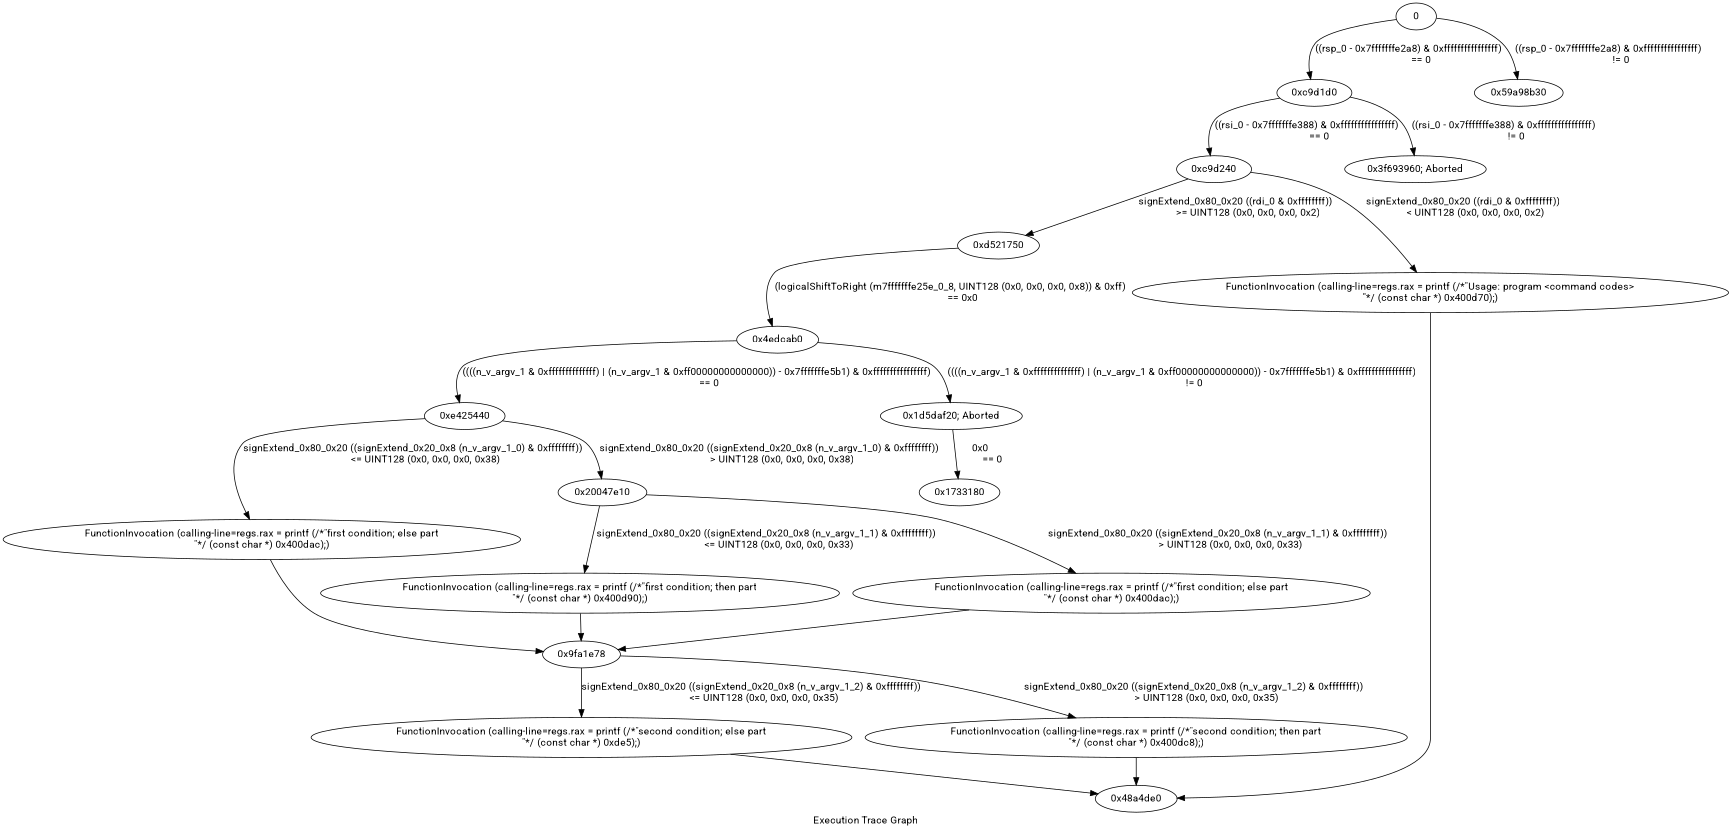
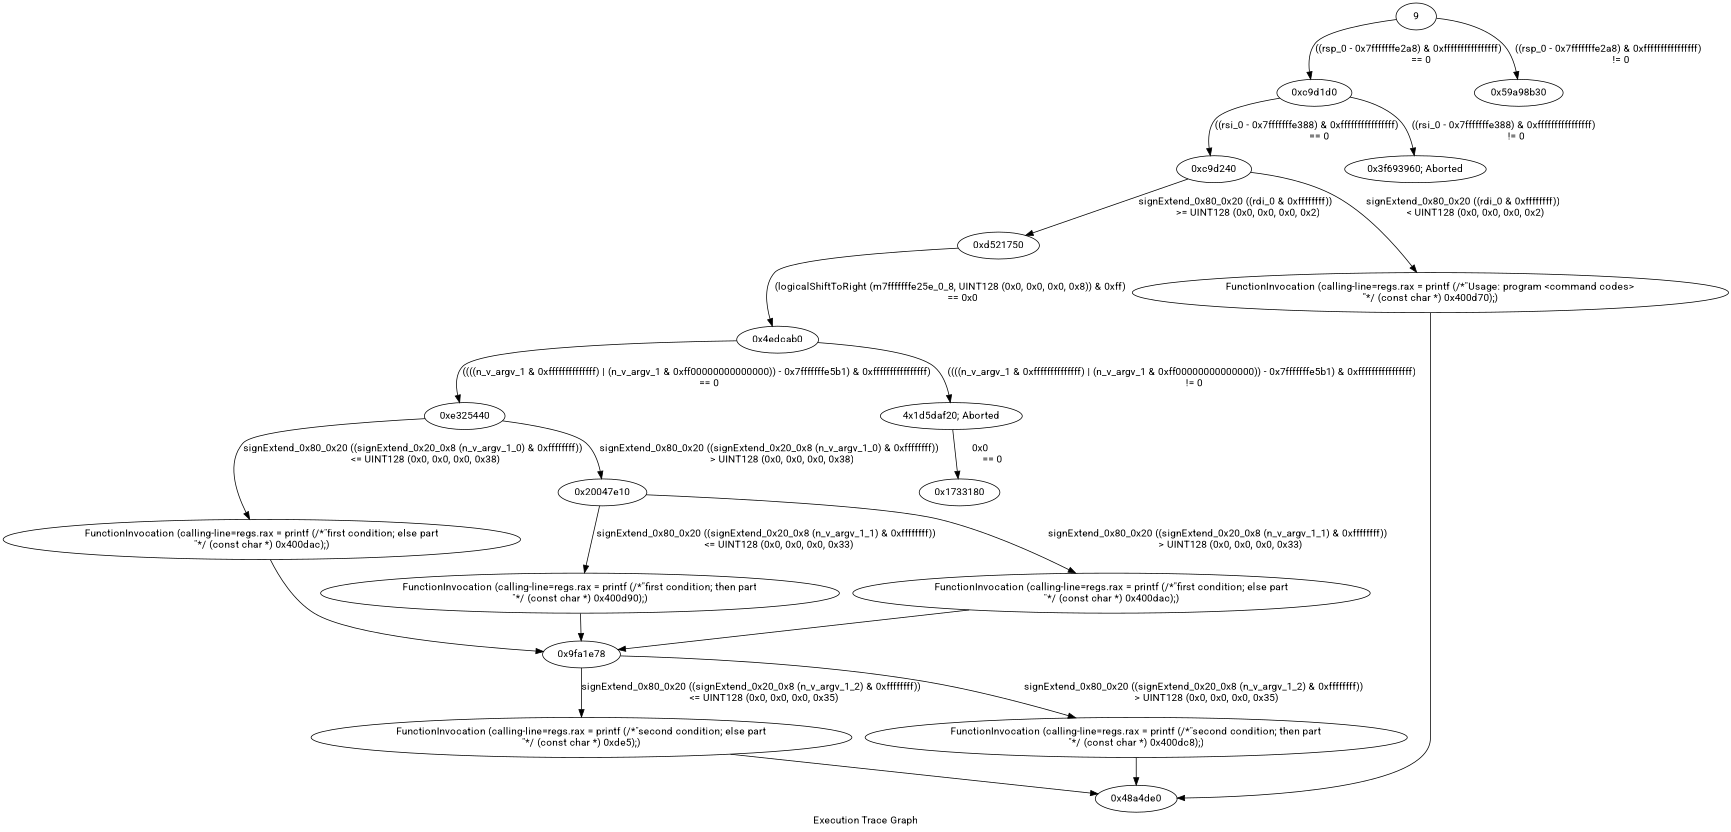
(1416, 16) -> (1416, 16)
(465, 416) -> (465, 416)
(951, 416) -> (951, 416)
